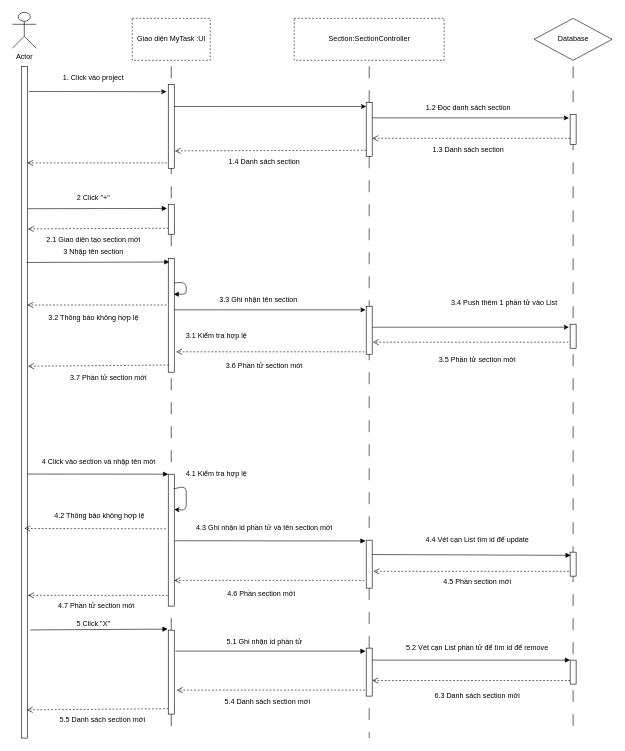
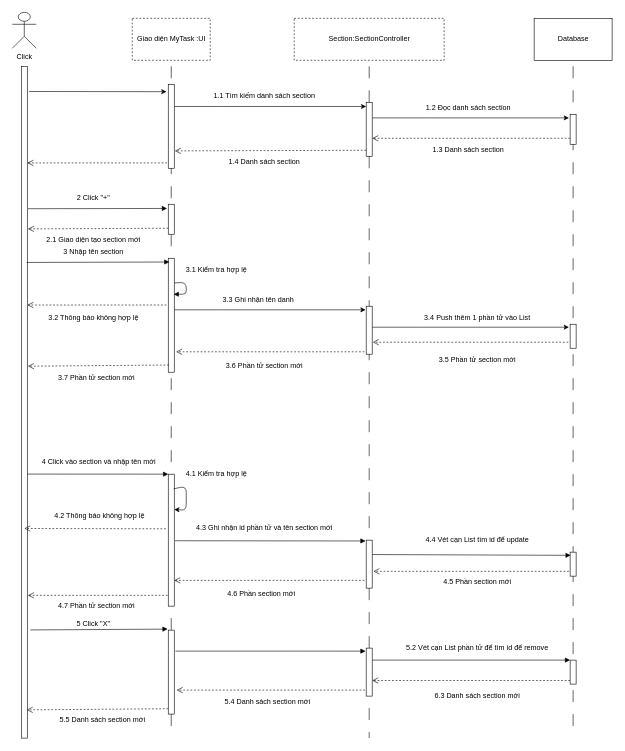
(573, 39) -> (573, 39)
(25, 57) -> (25, 57)
(93, 78) -> none
none -> (264, 96)
(259, 300) -> (259, 300)
(504, 303) -> (477, 318)
(216, 336) -> (216, 270)
(108, 378) -> (96, 378)
(264, 642) -> none
